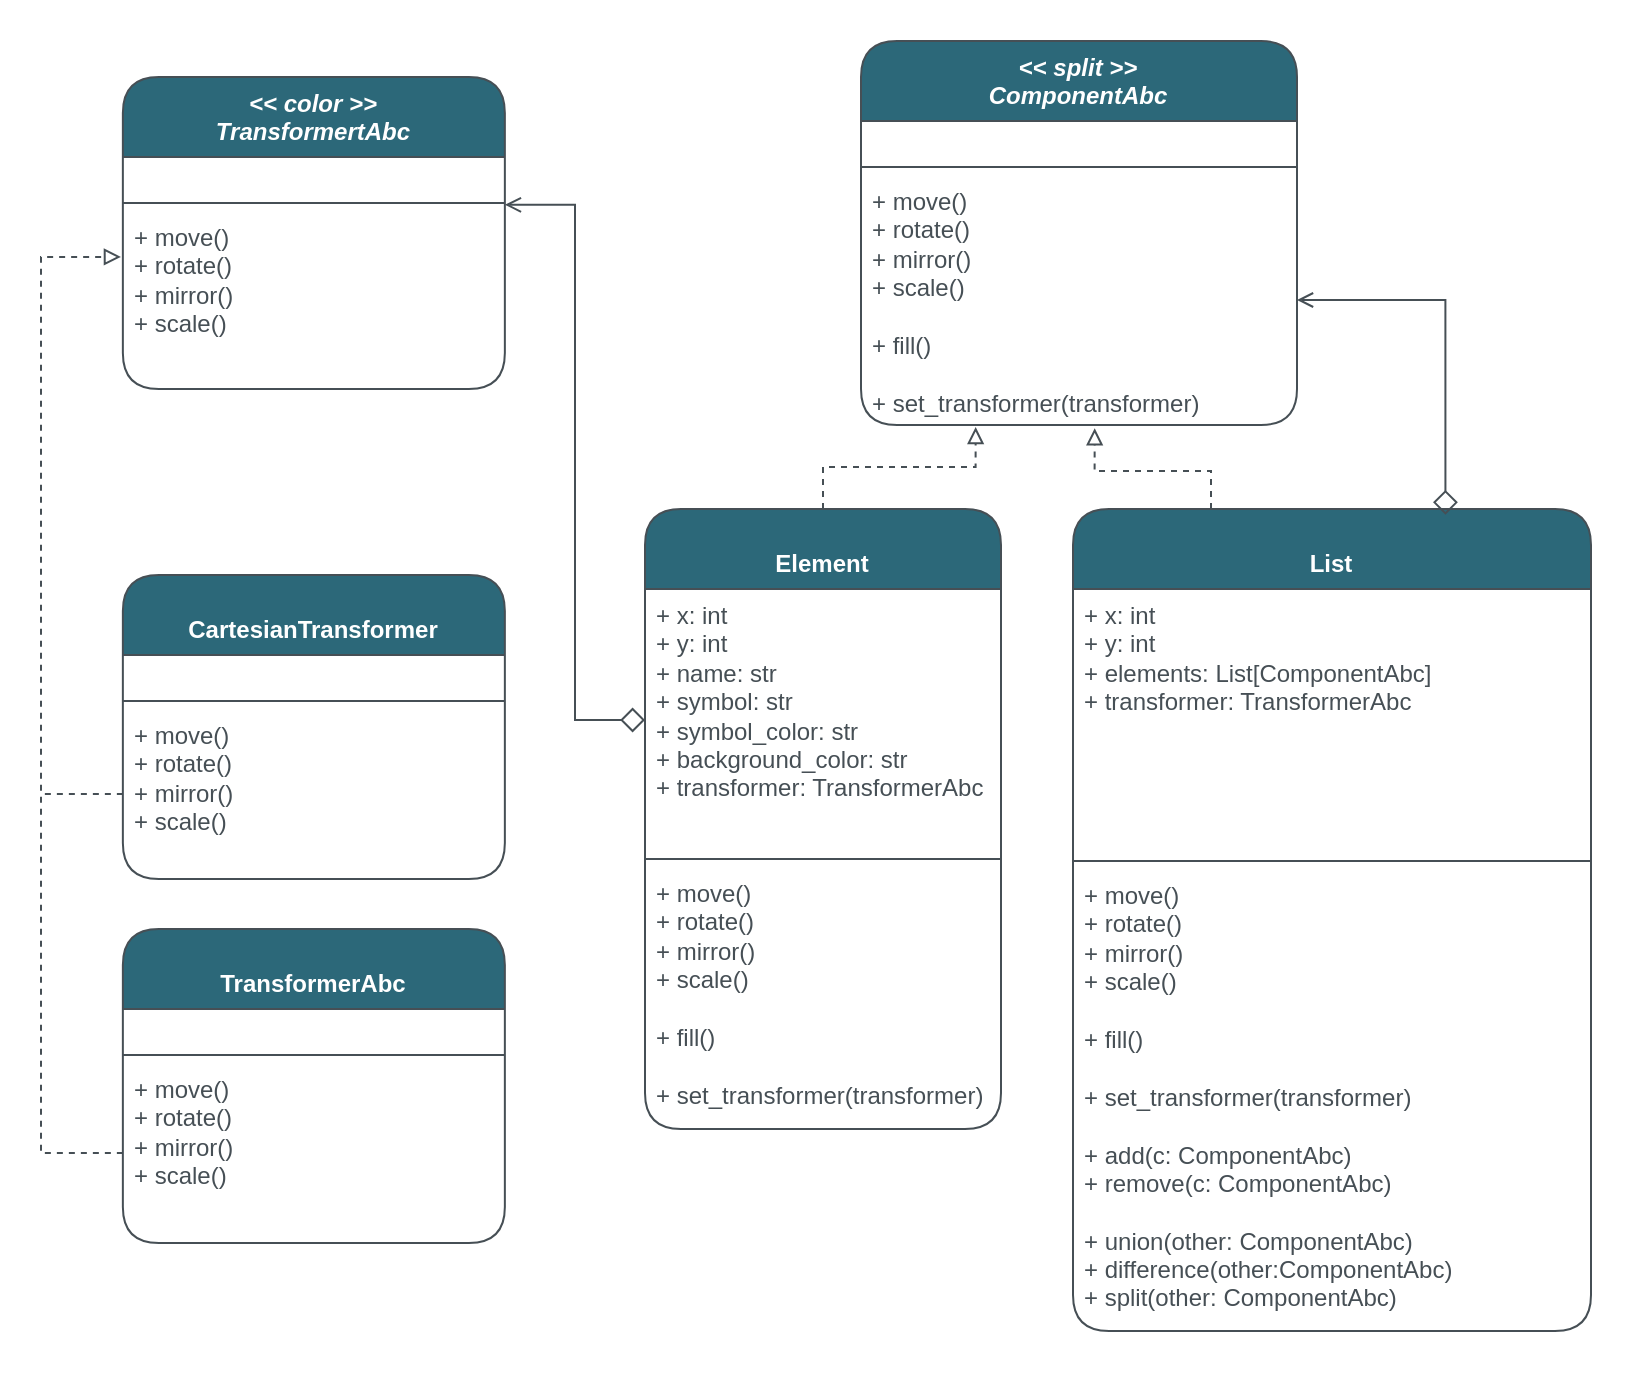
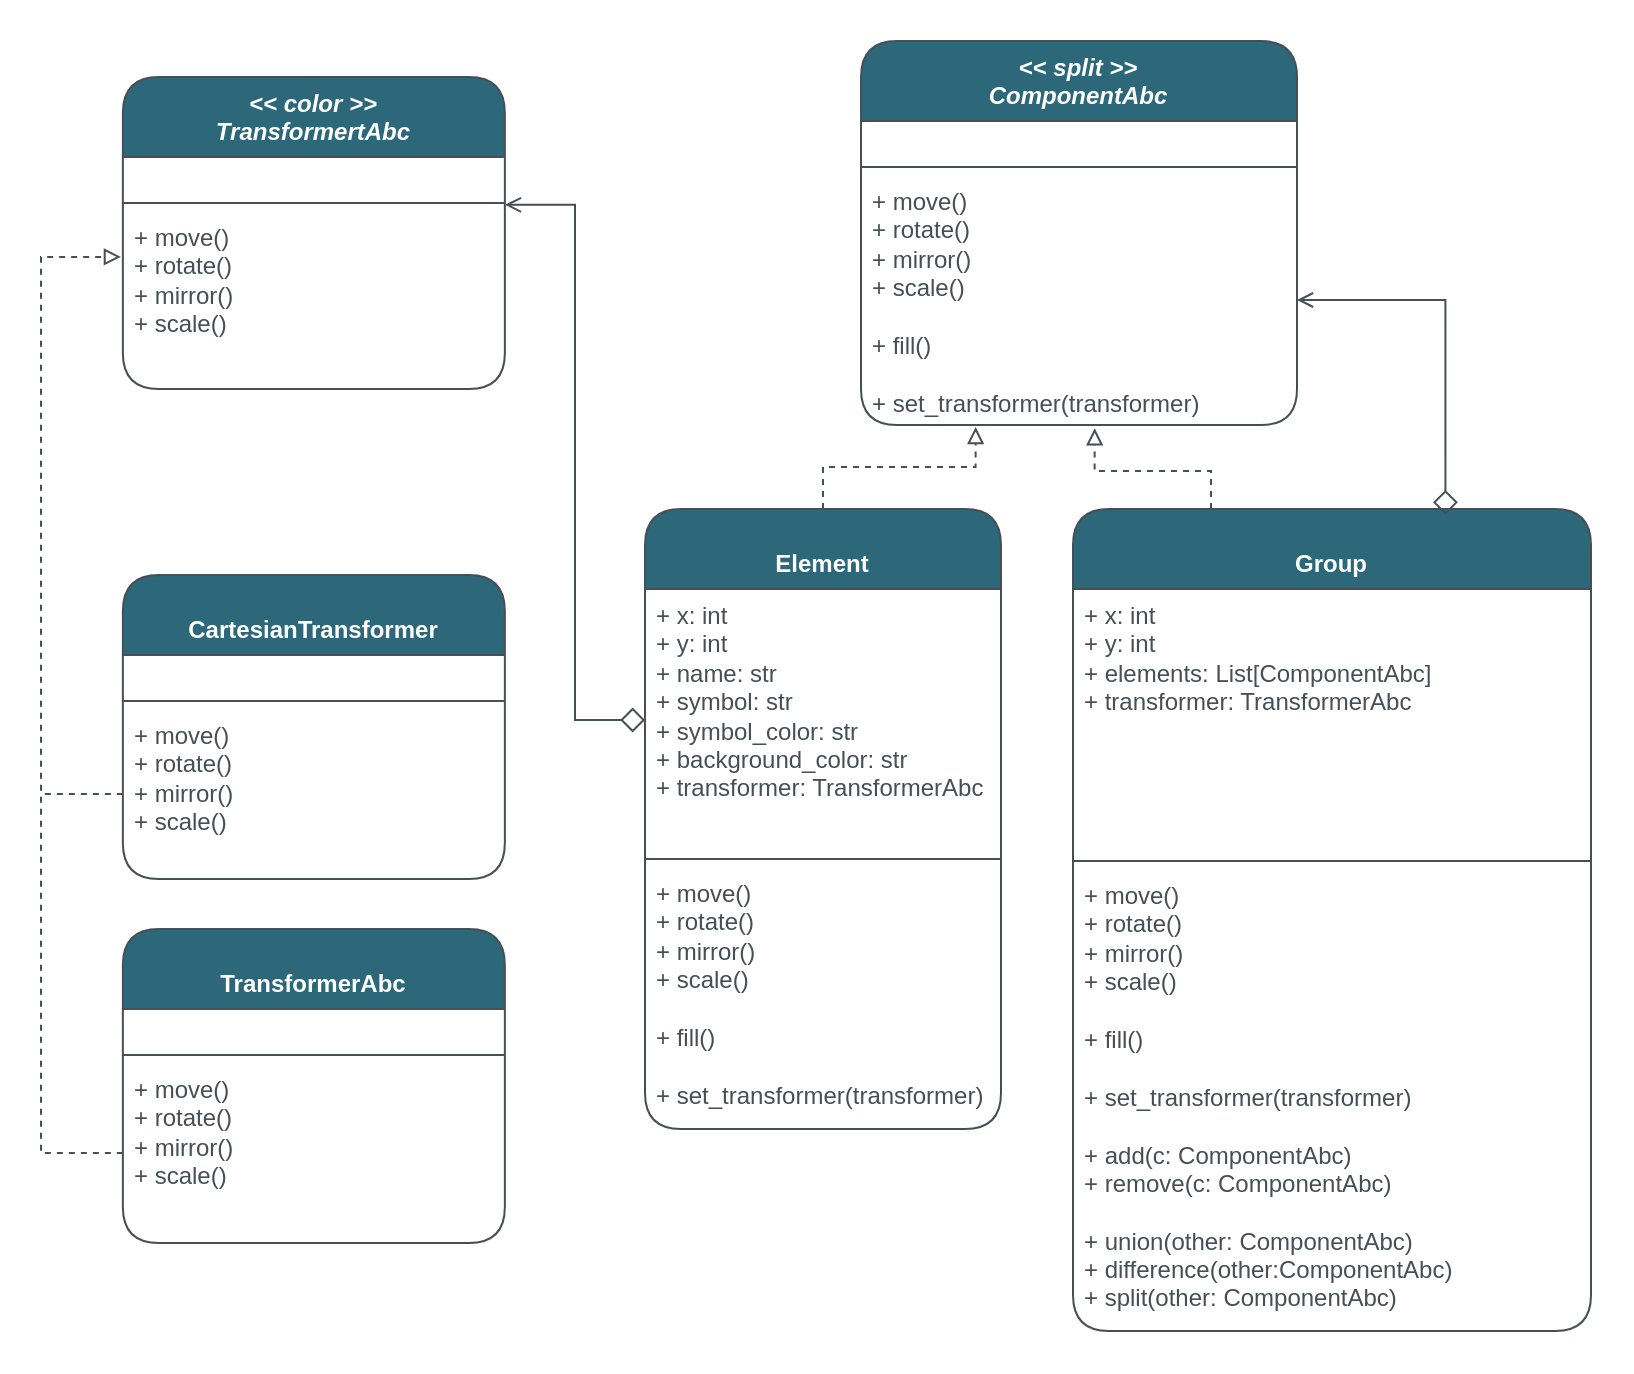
(1332, 537) -> (1332, 537)
